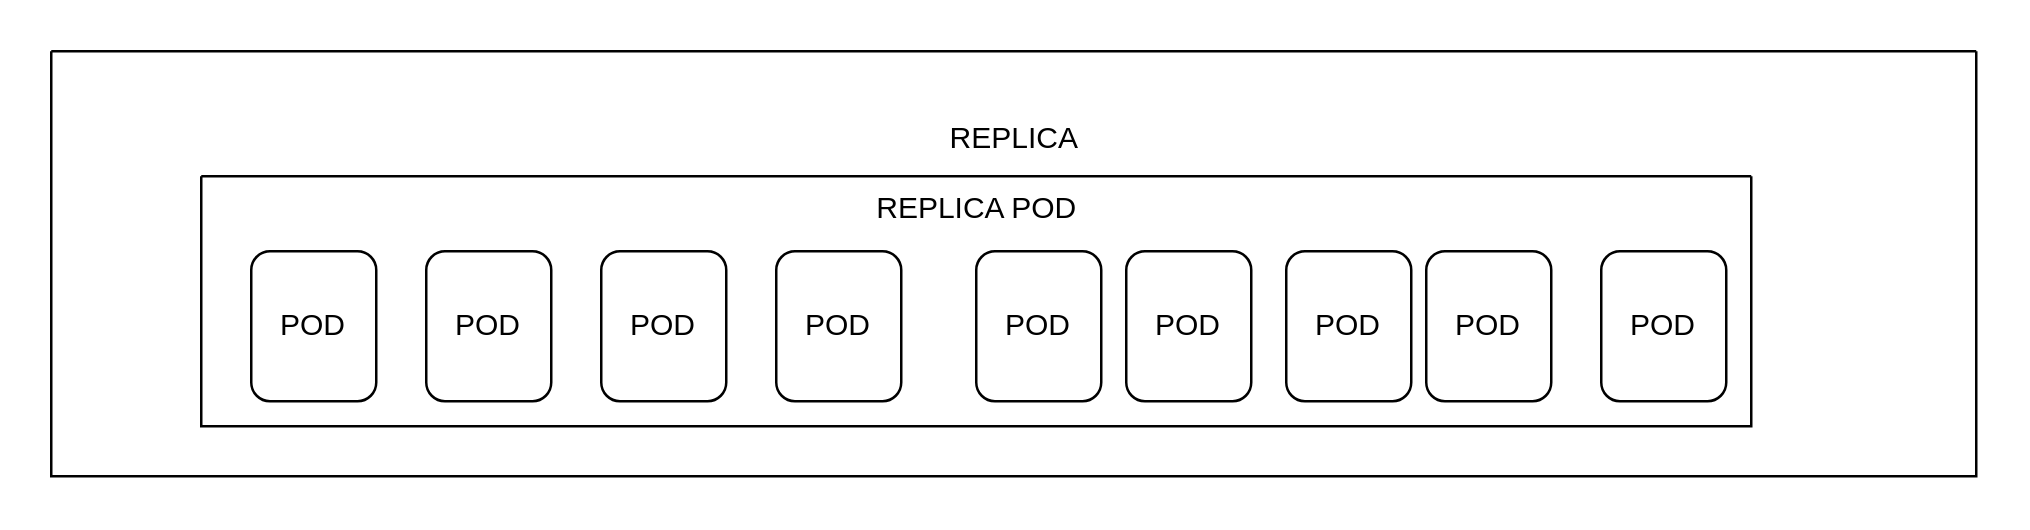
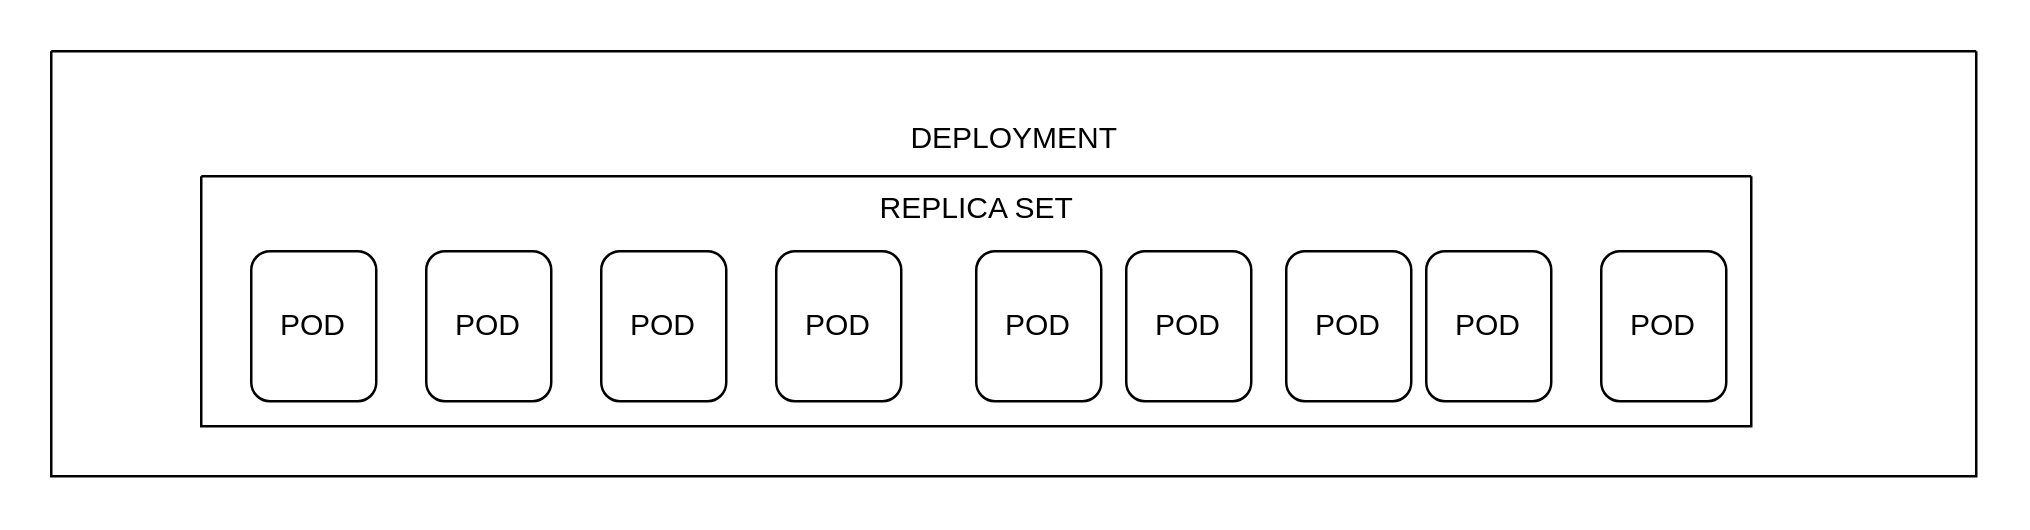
(1015, 139) -> (1015, 139)
(978, 209) -> (978, 209)
